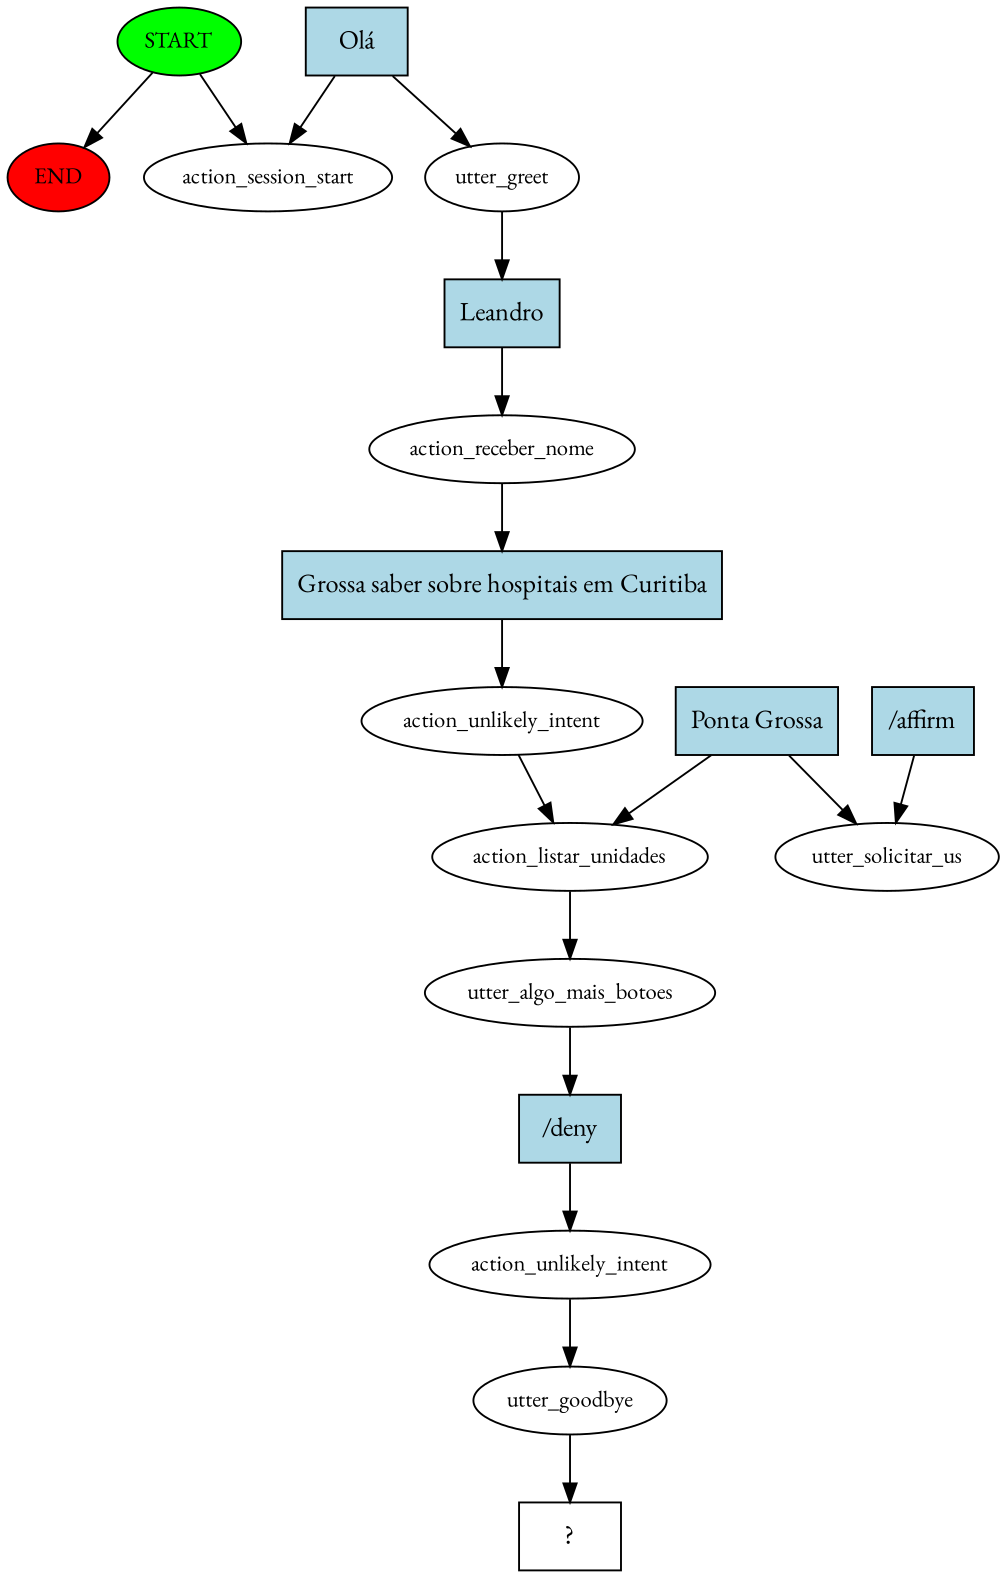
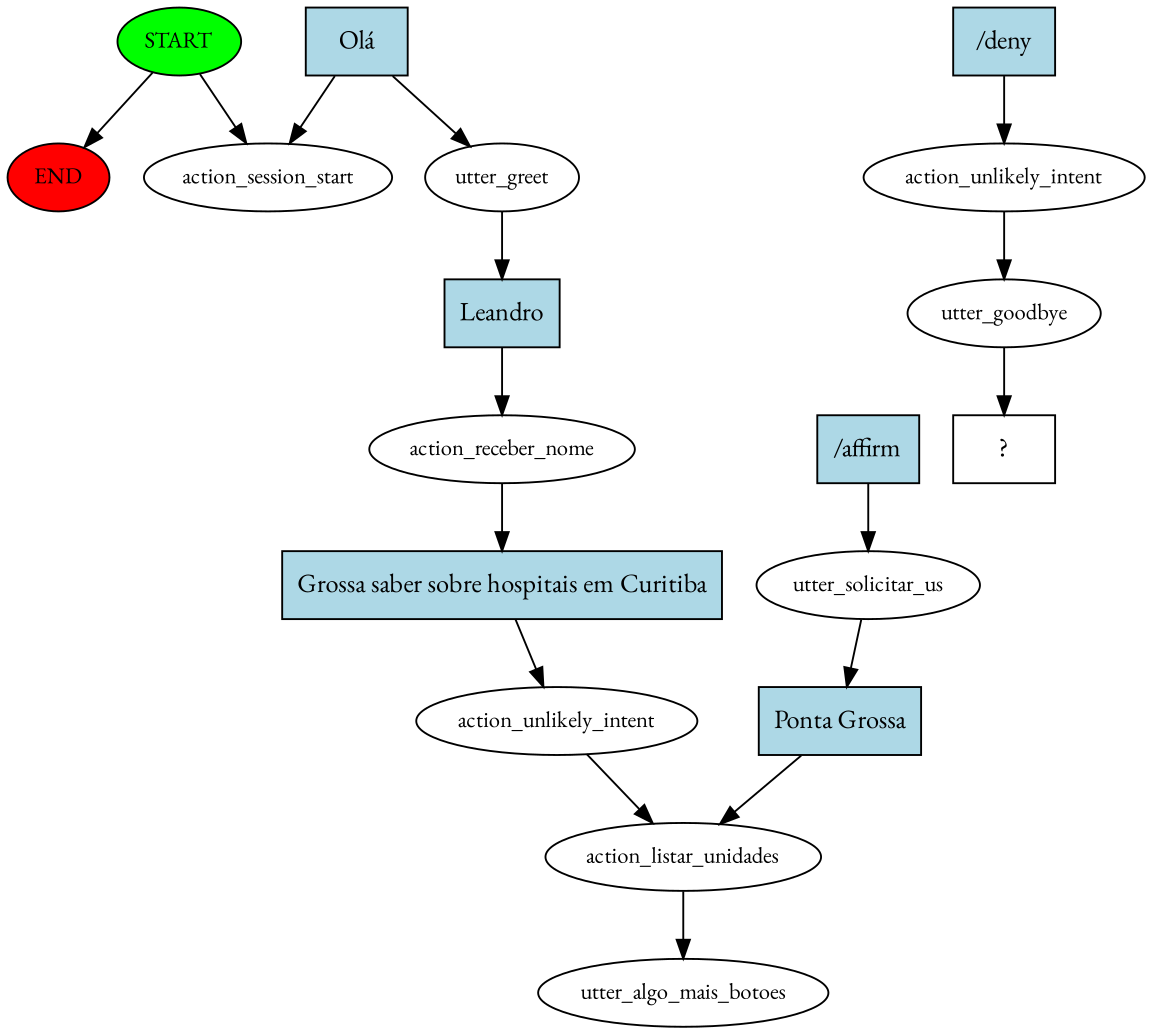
(816, 783) -> (856, 644)
(570, 1052) -> none
